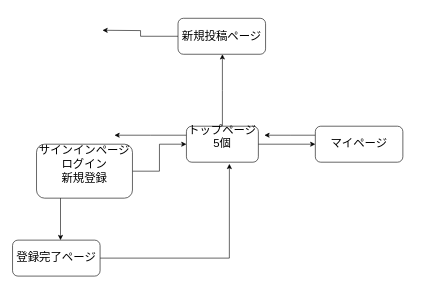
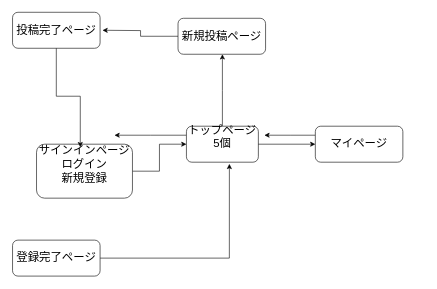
none -> (56, 30)
none -> (56, 73)
(60, 217) -> none
